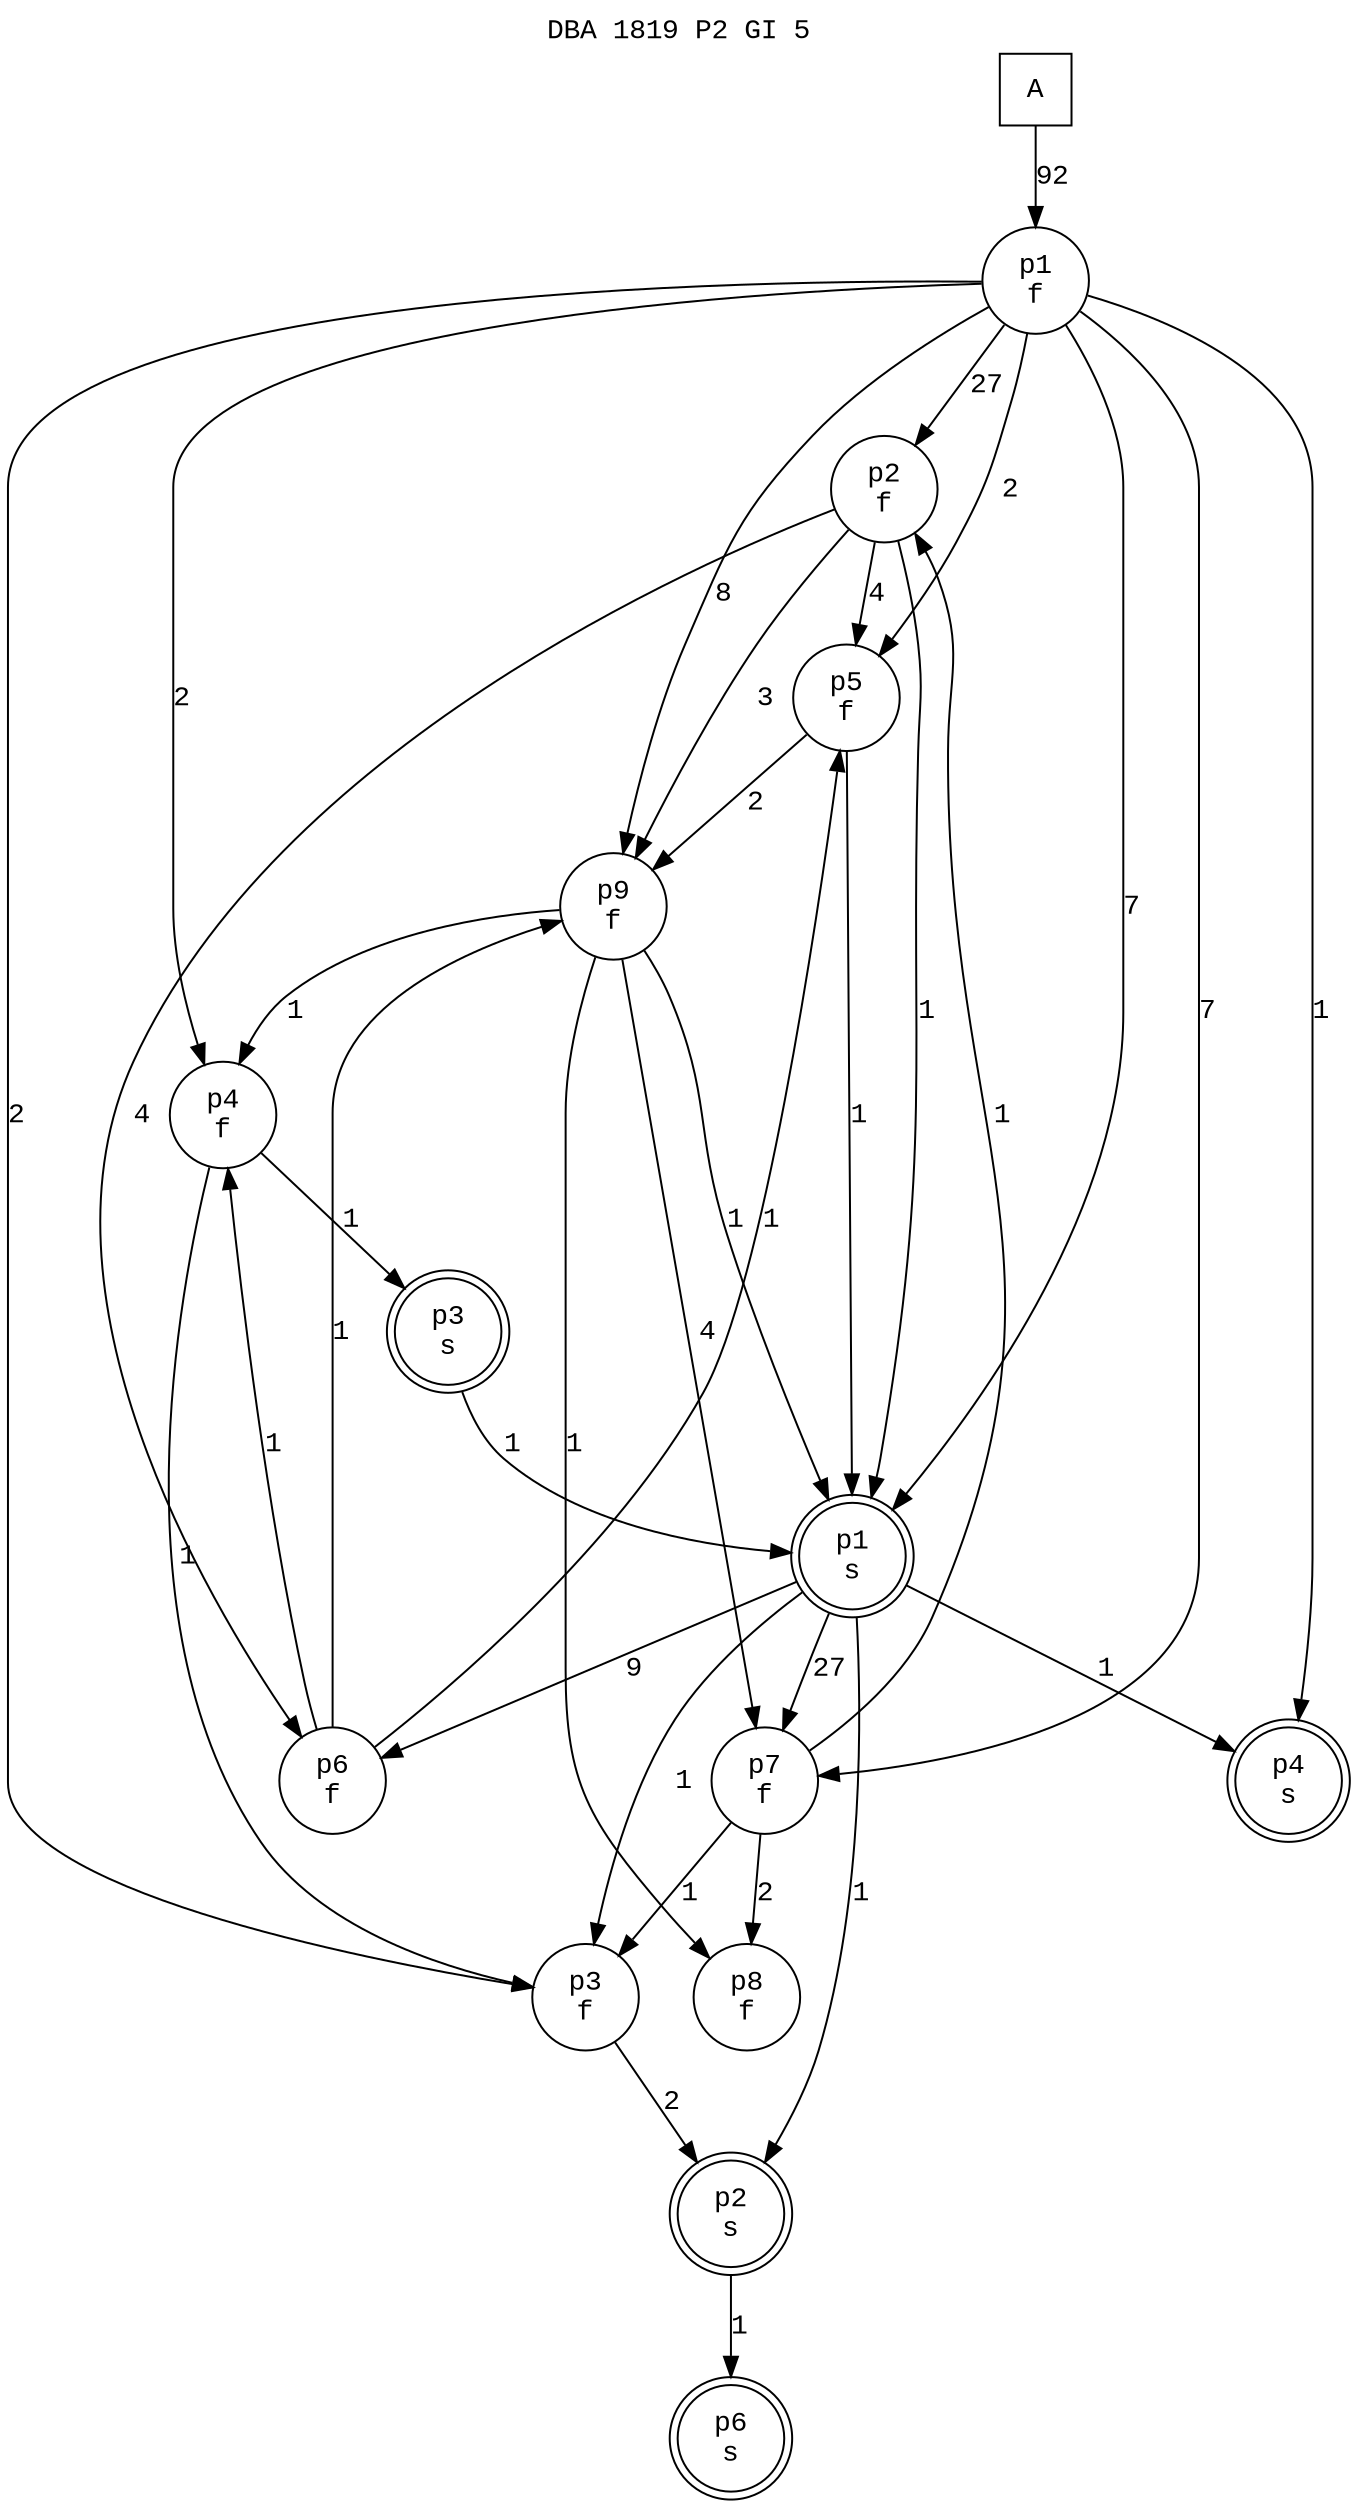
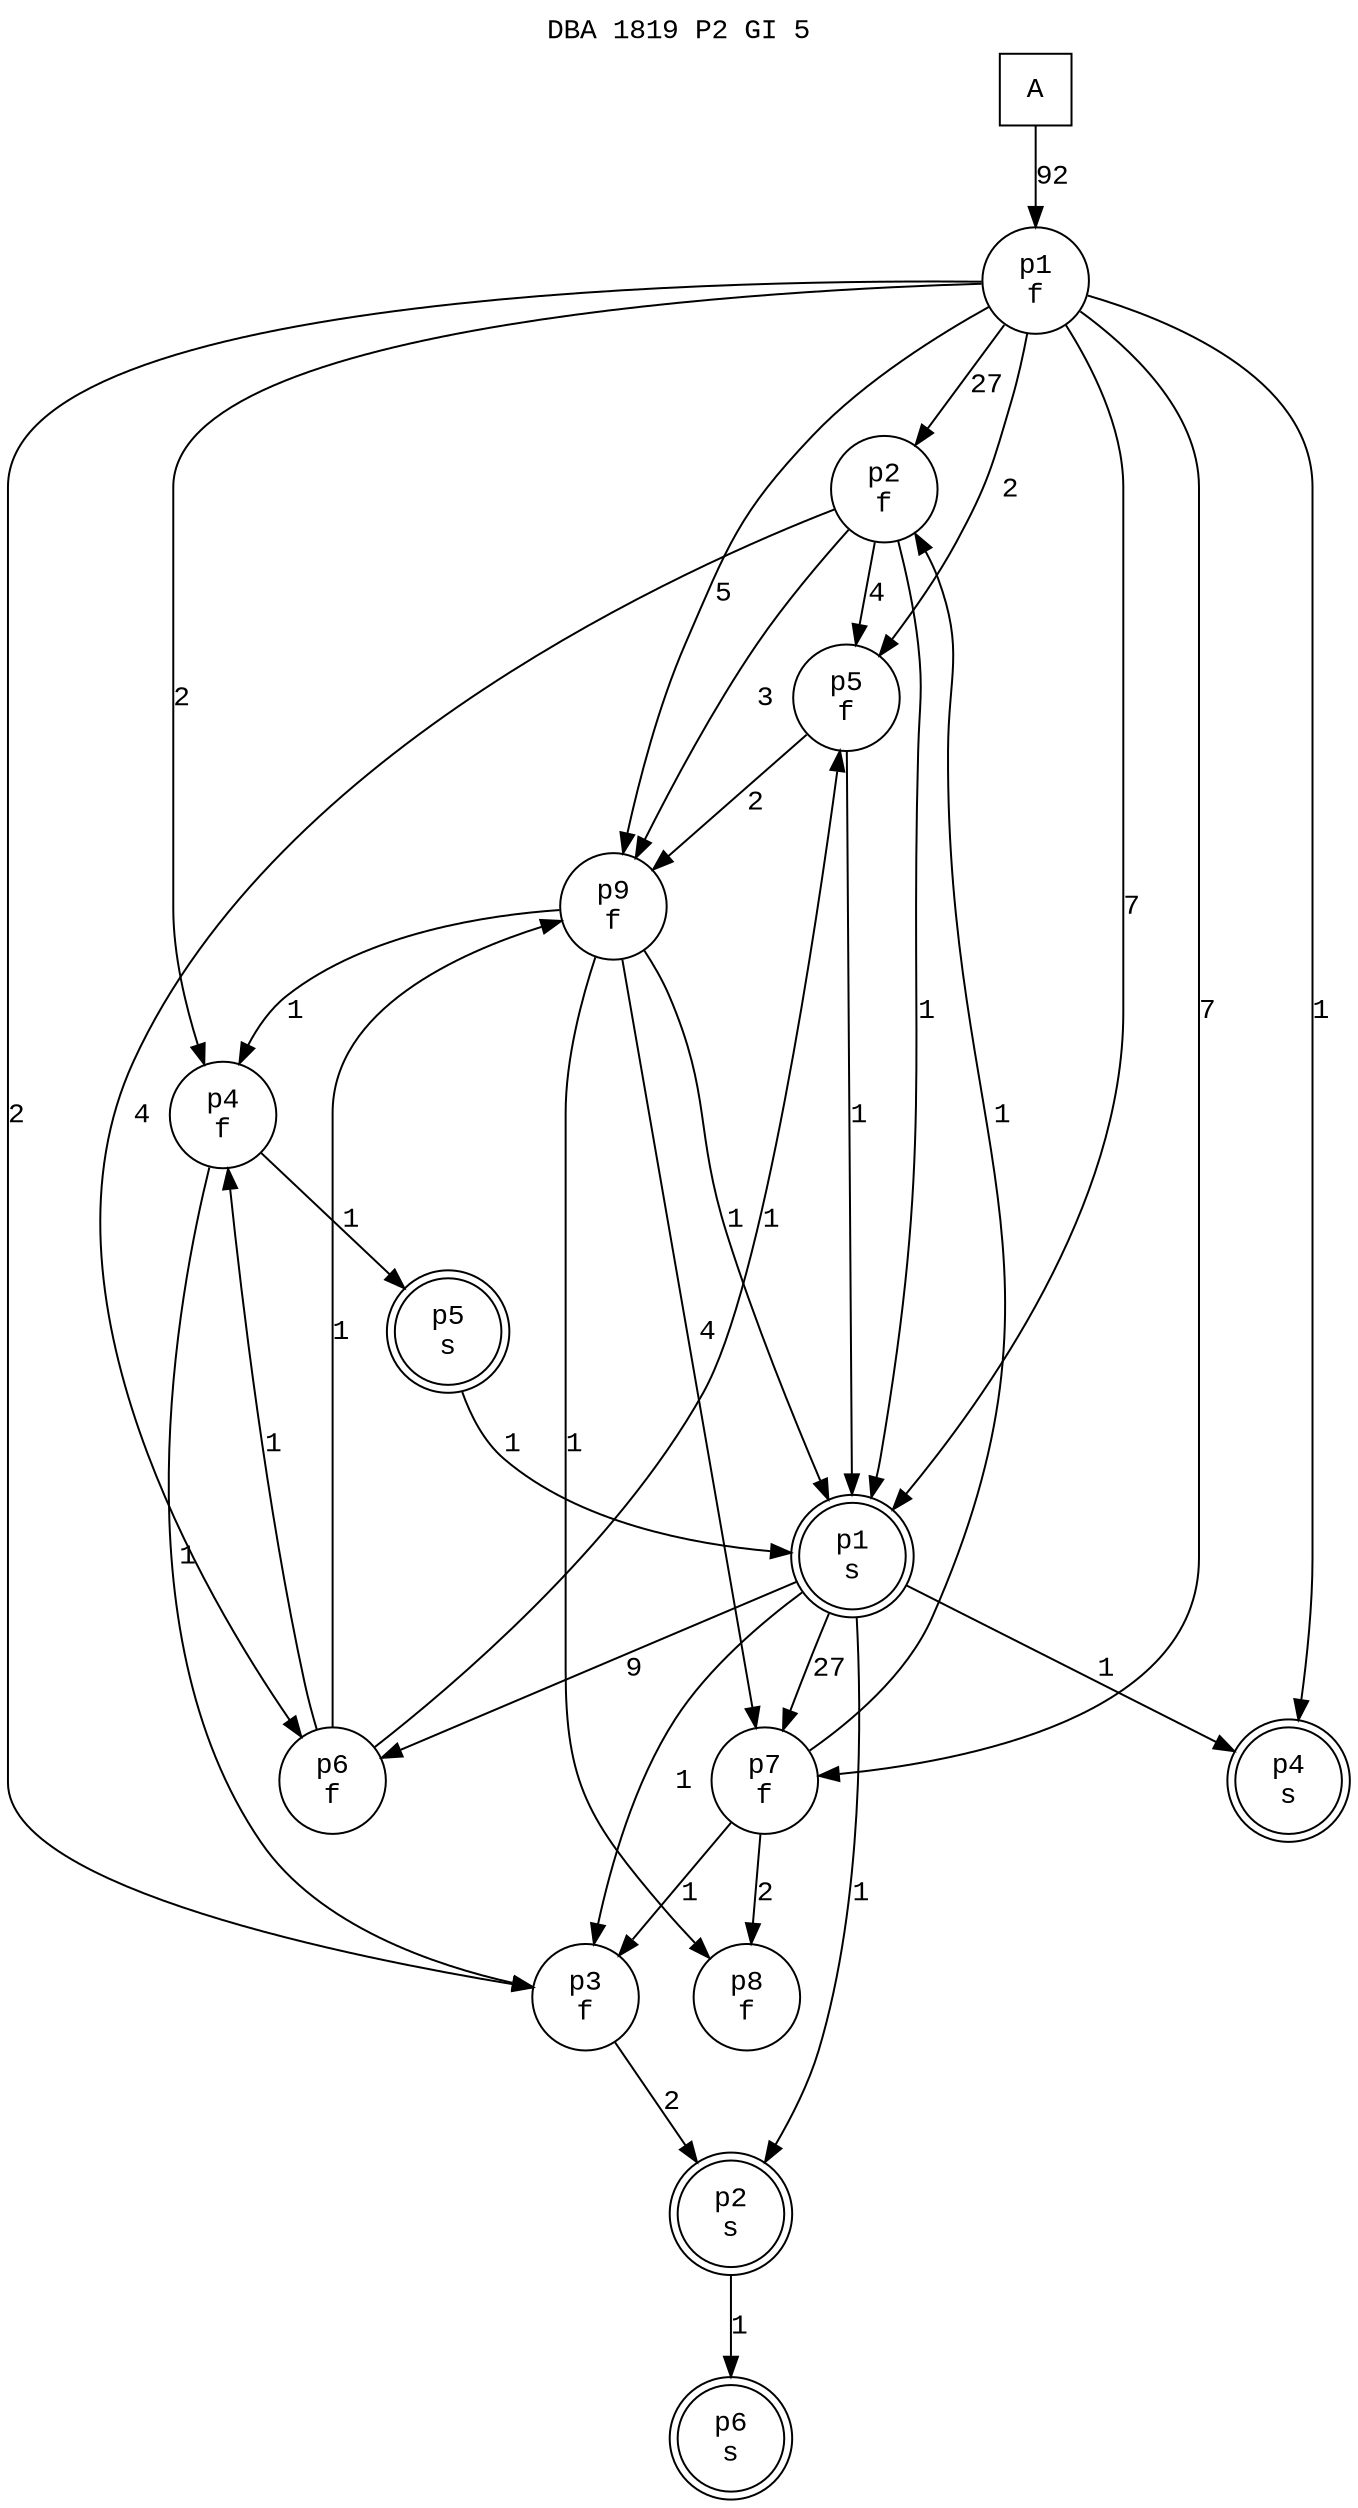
(724, 593) -> (724, 593)
(448, 1331) -> (448, 1331)
